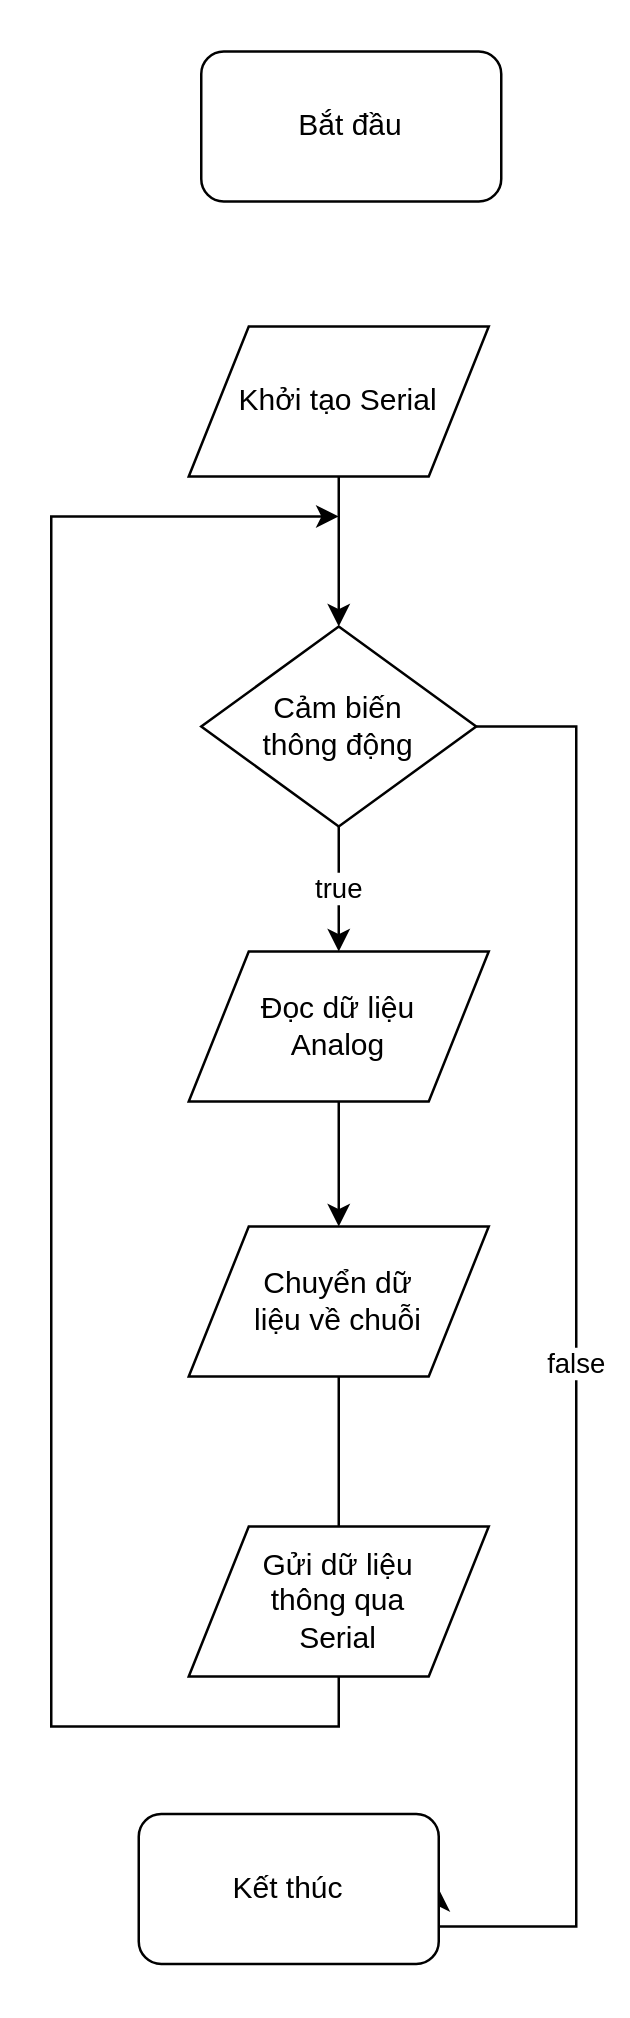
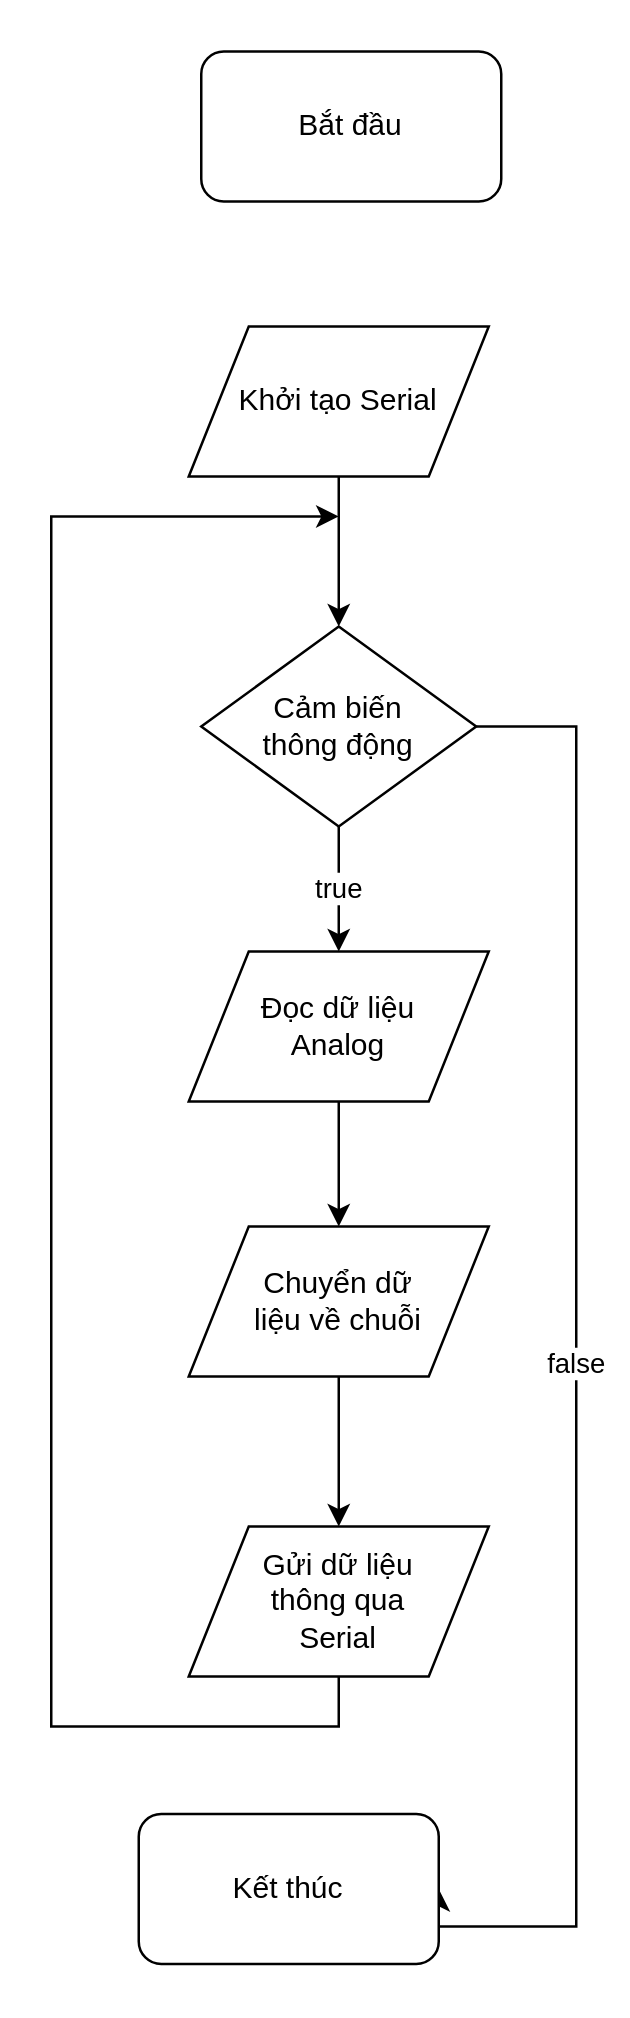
(339, 1515) -> (339, 1508)
